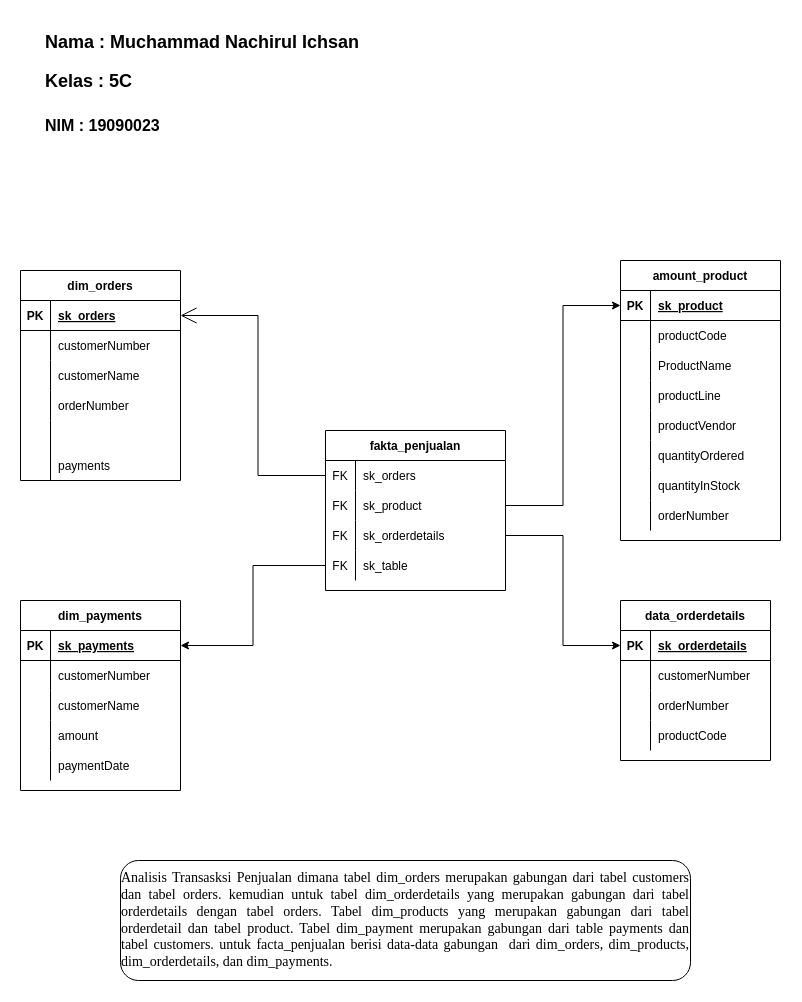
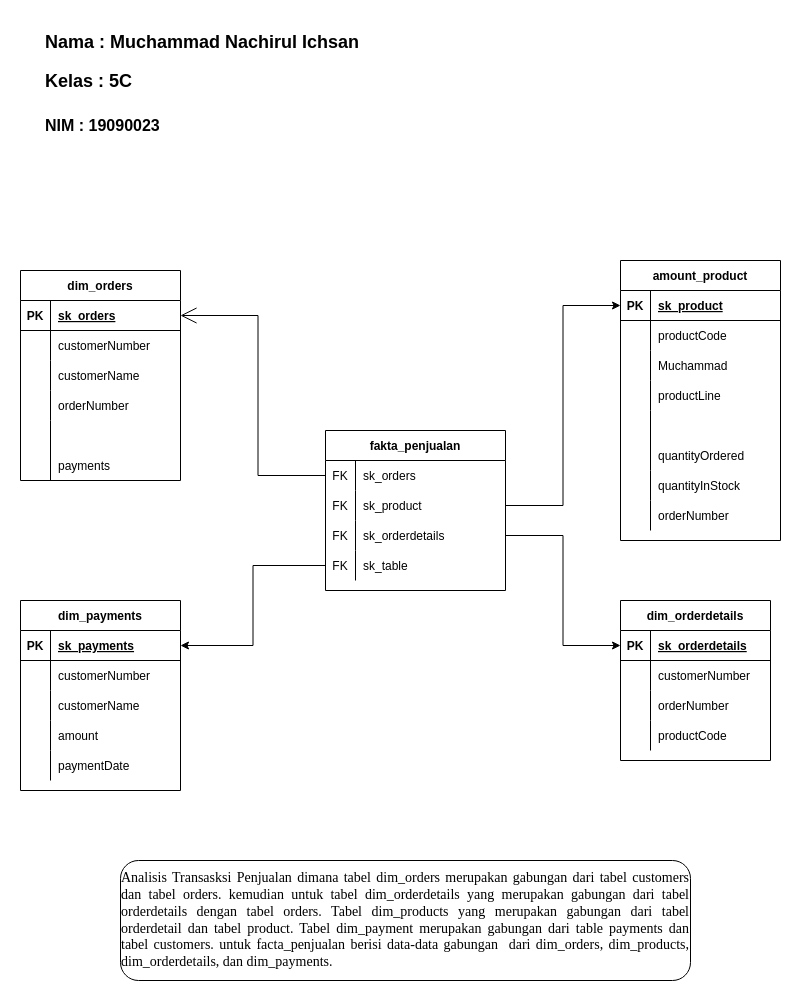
(695, 366) -> (688, 366)
(716, 426) -> none
(695, 616) -> (695, 616)
